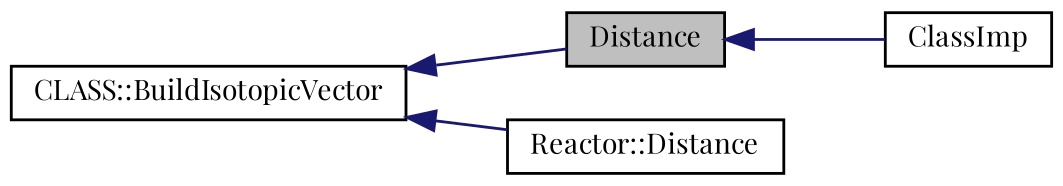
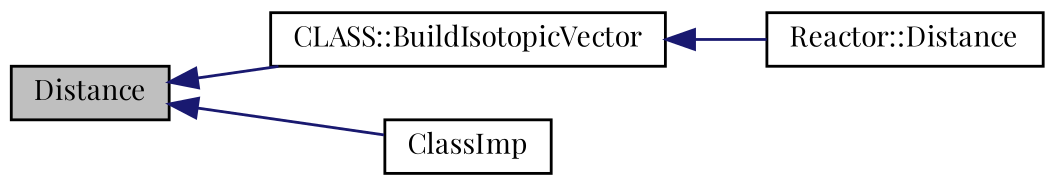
(501, 57) -> (238, 72)
